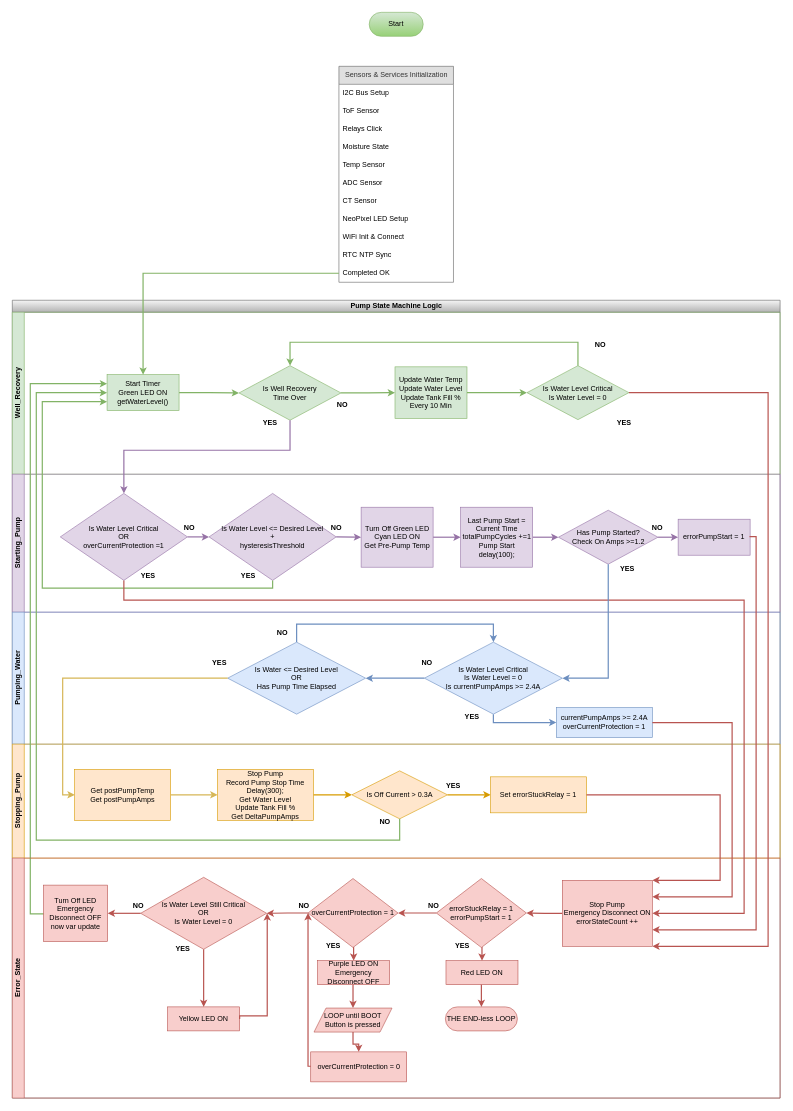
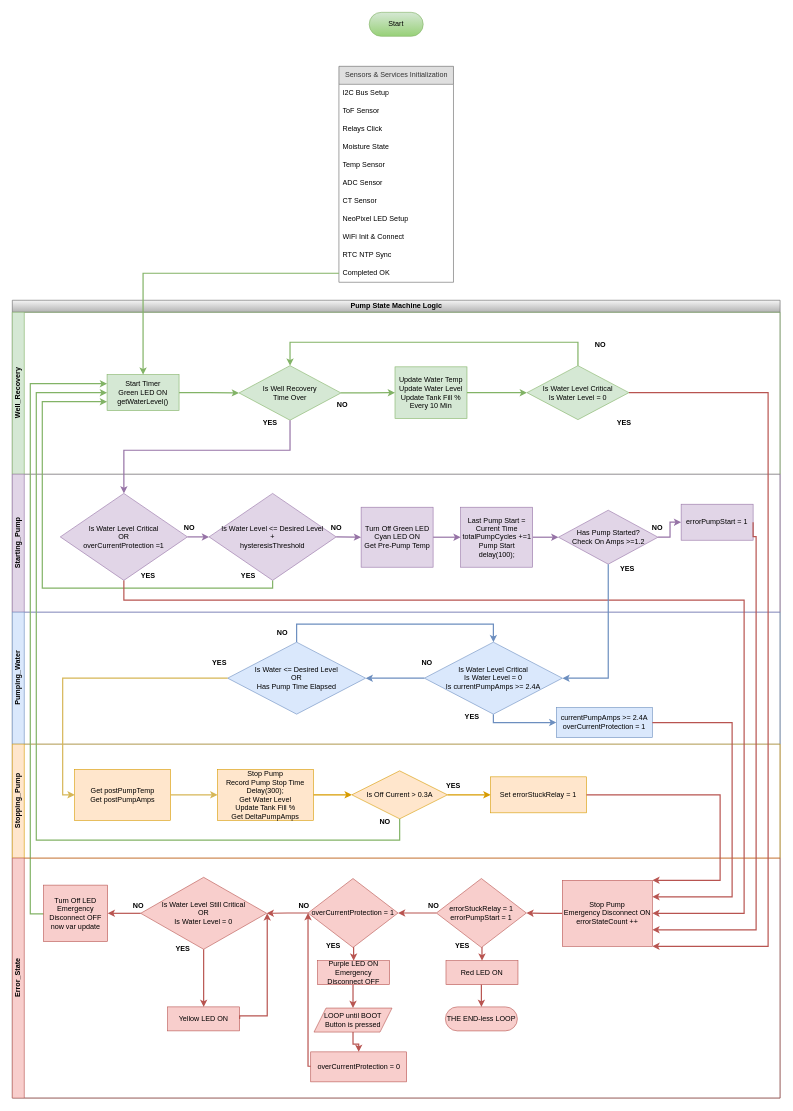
(714, 537) -> (717, 522)
